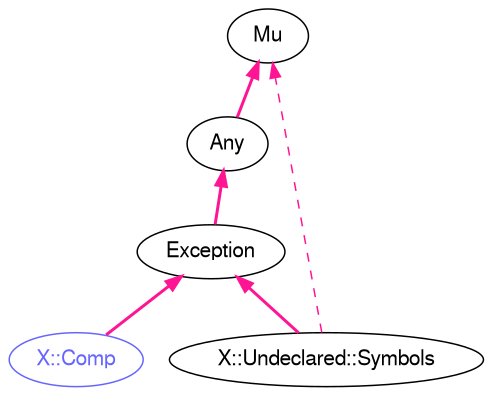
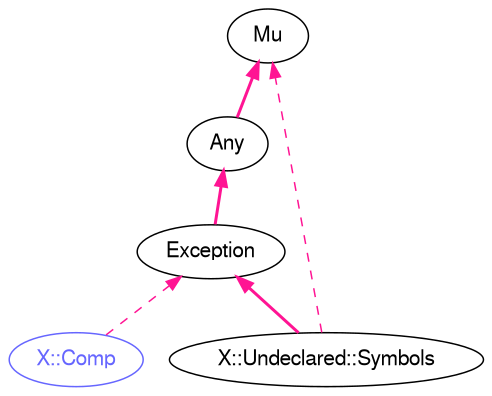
(138, 310) -> (138, 310)
